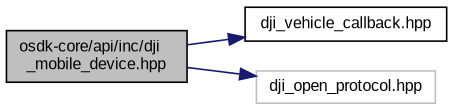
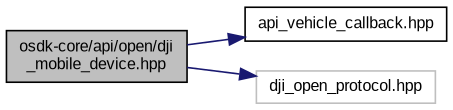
(346, 24) -> (346, 24)
(97, 56) -> (97, 56)
